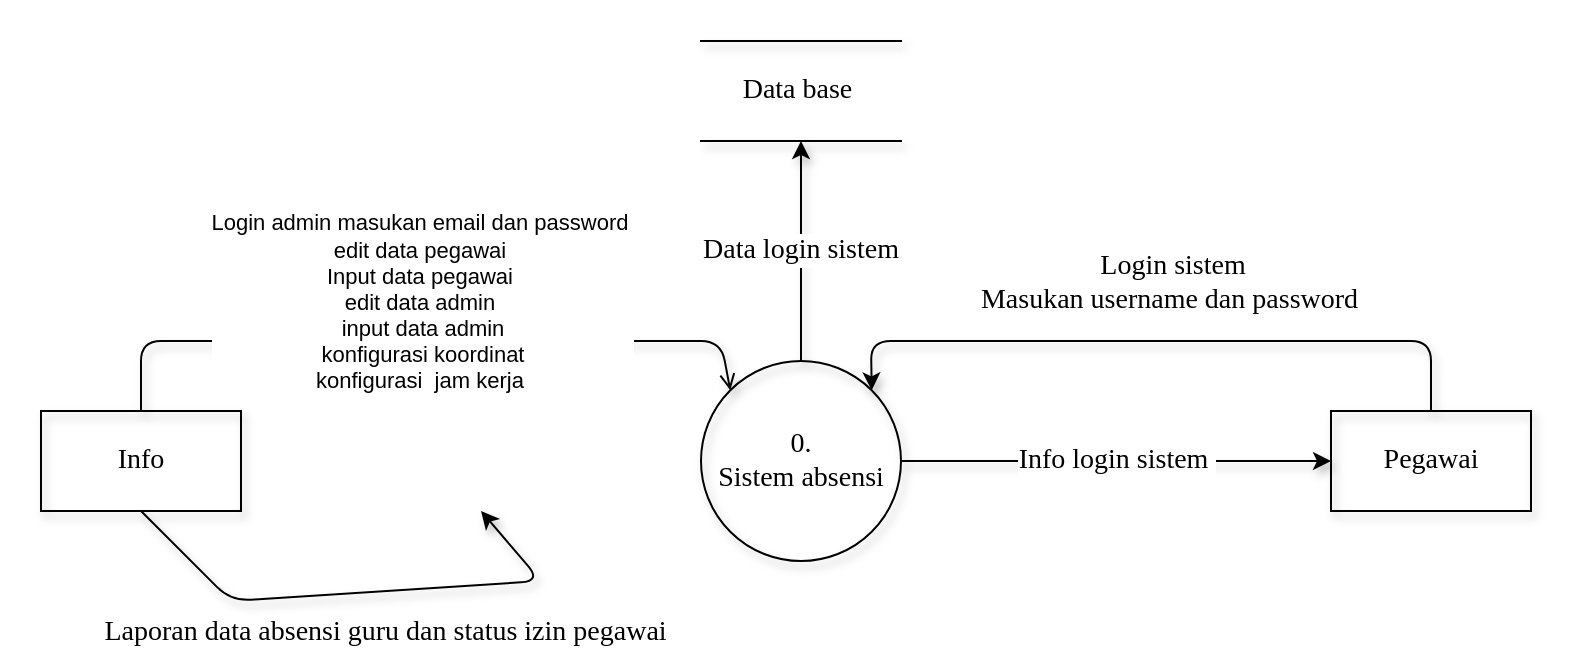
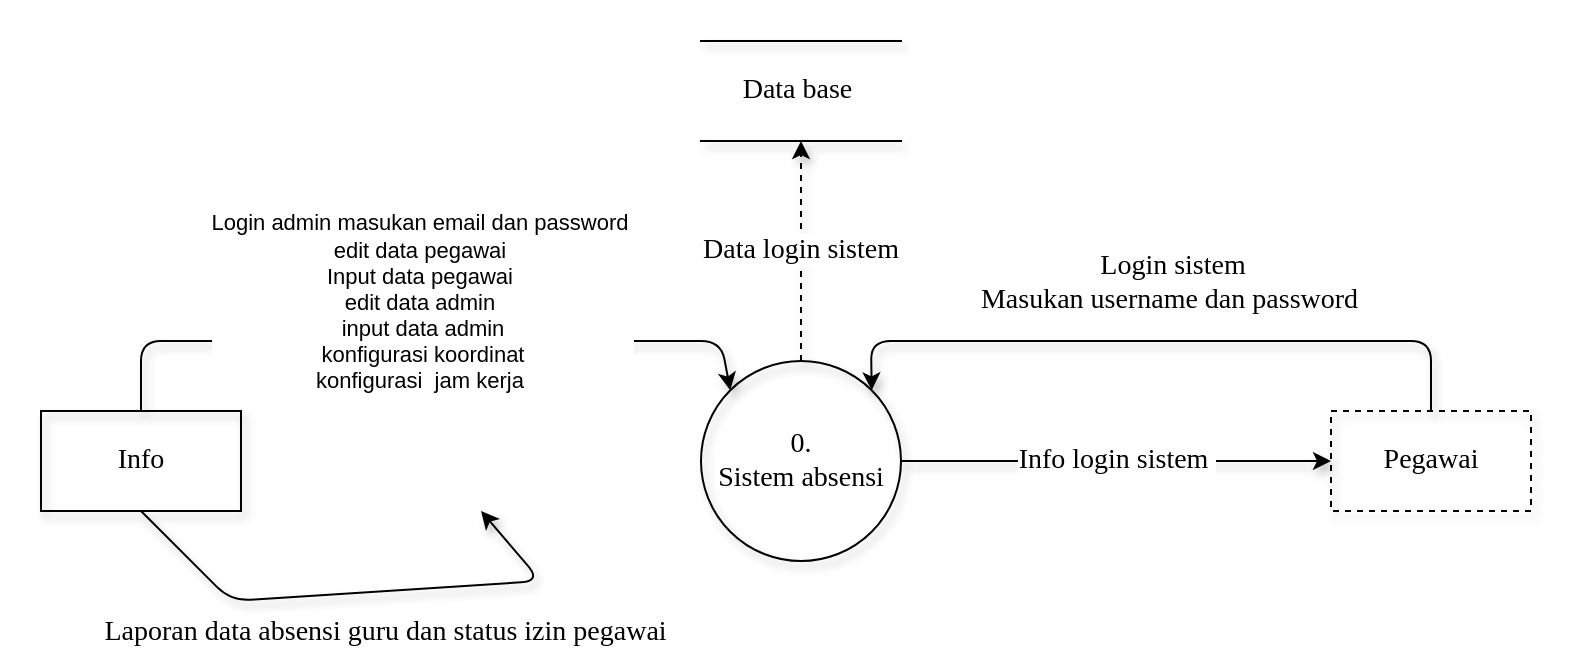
(801, 311) -> (801, 311)
(728, 378) -> (727, 375)
(1431, 461) -> (1431, 461)
